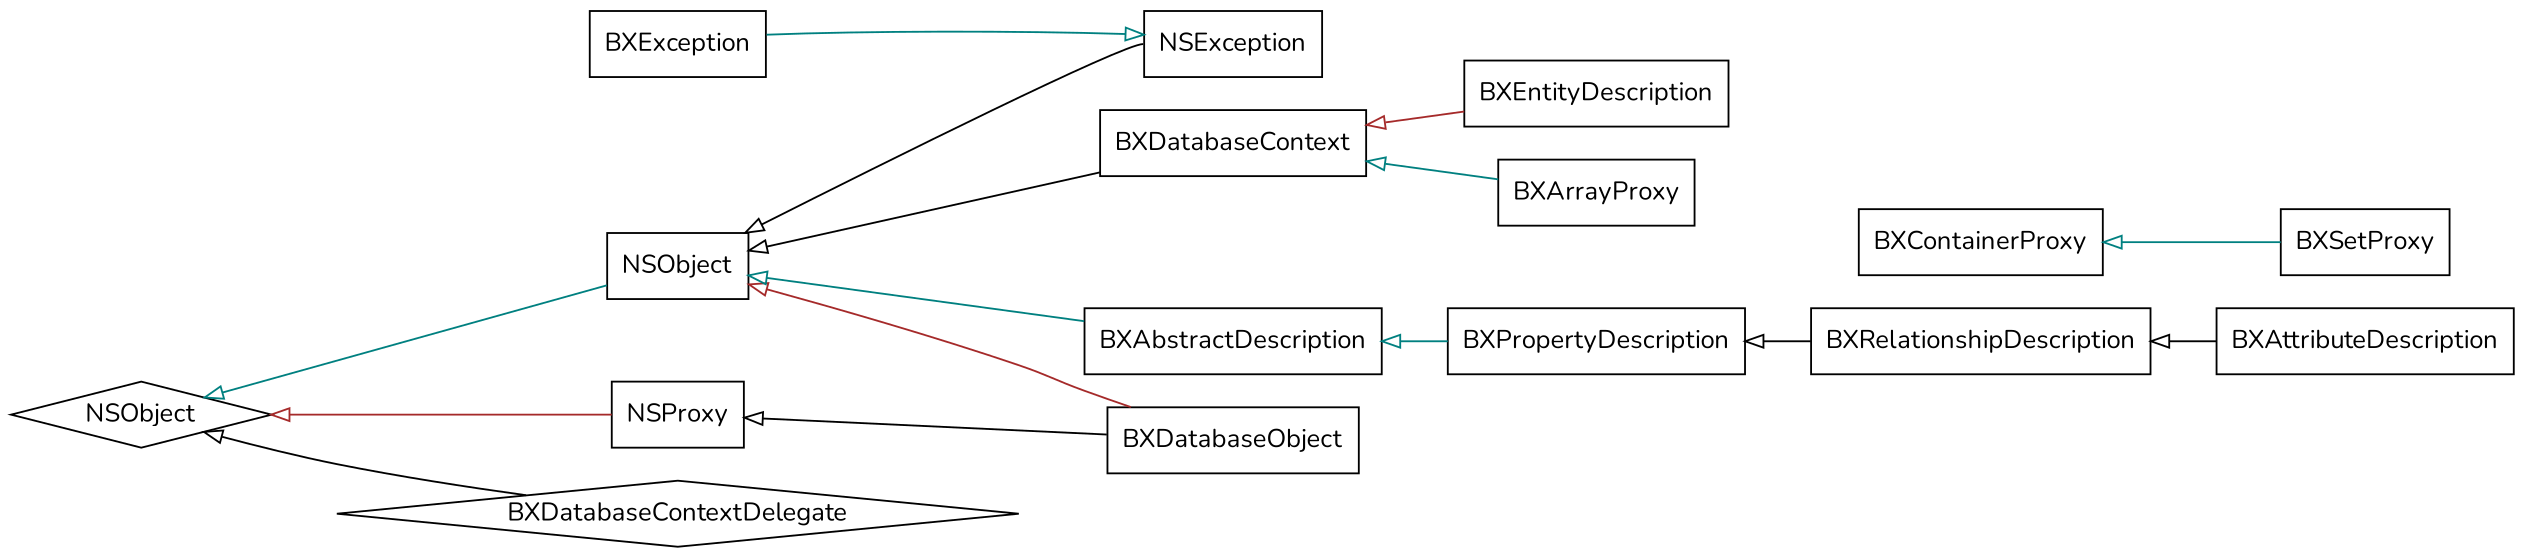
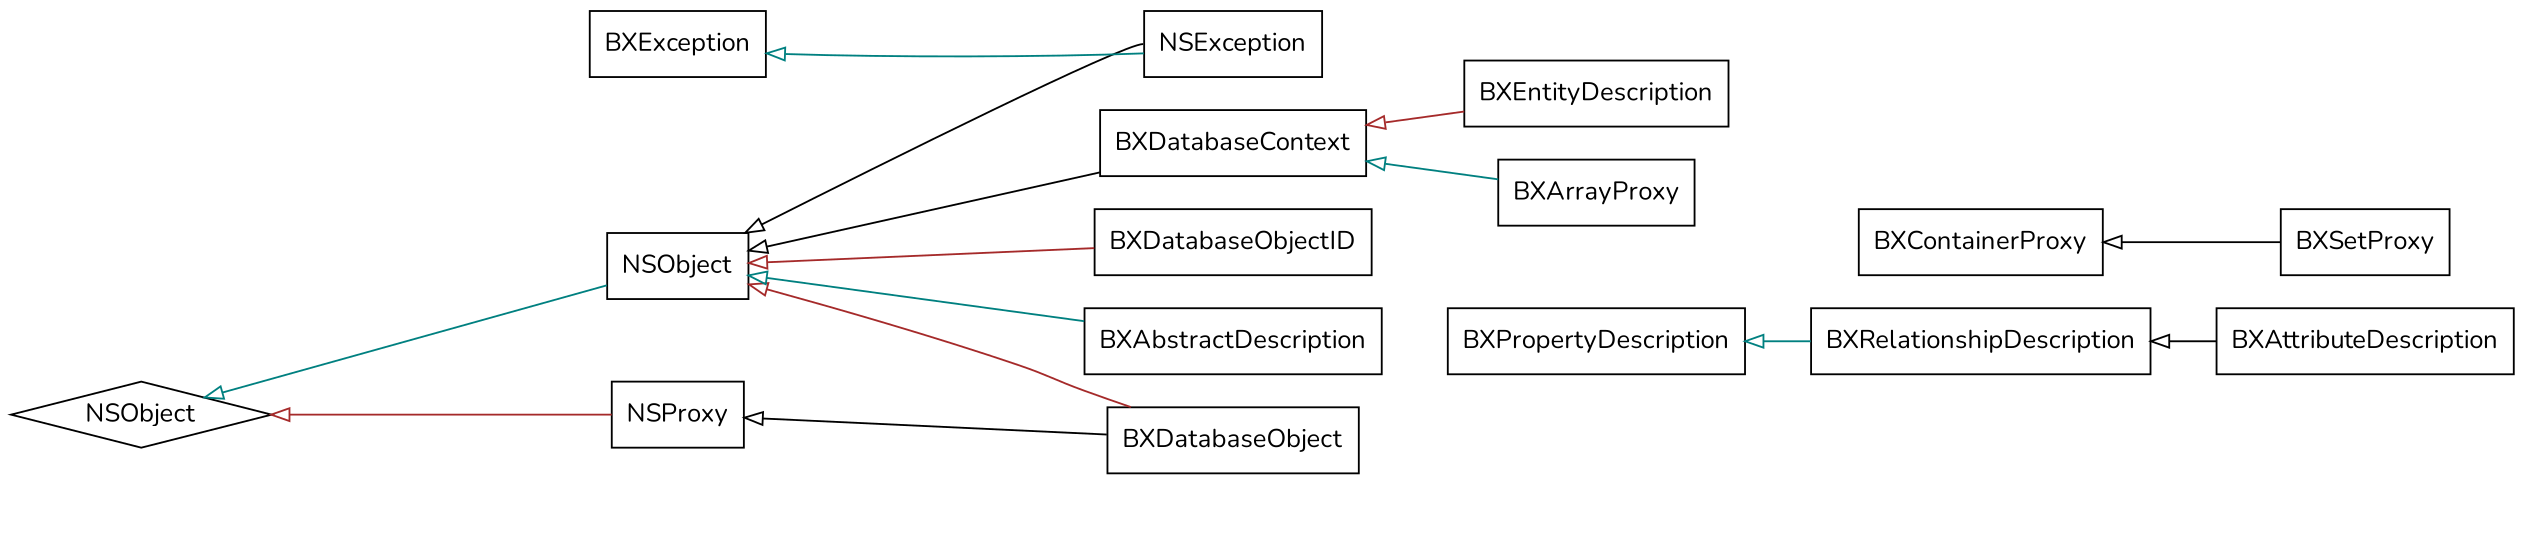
(946, 32) -> (965, 56)
none -> (1233, 242)
(2201, 242) -> (2201, 242)
(1424, 341) -> none
(1787, 341) -> (1787, 341)
(678, 514) -> none
